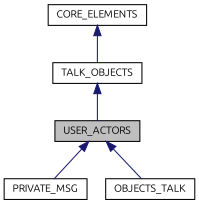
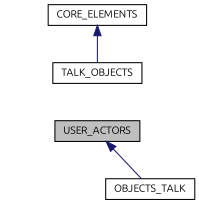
(97, 107) -> none
(46, 189) -> none
